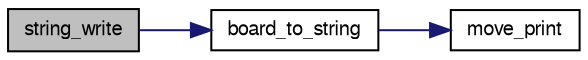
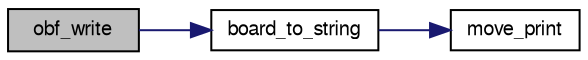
(73, 30) -> (73, 30)
